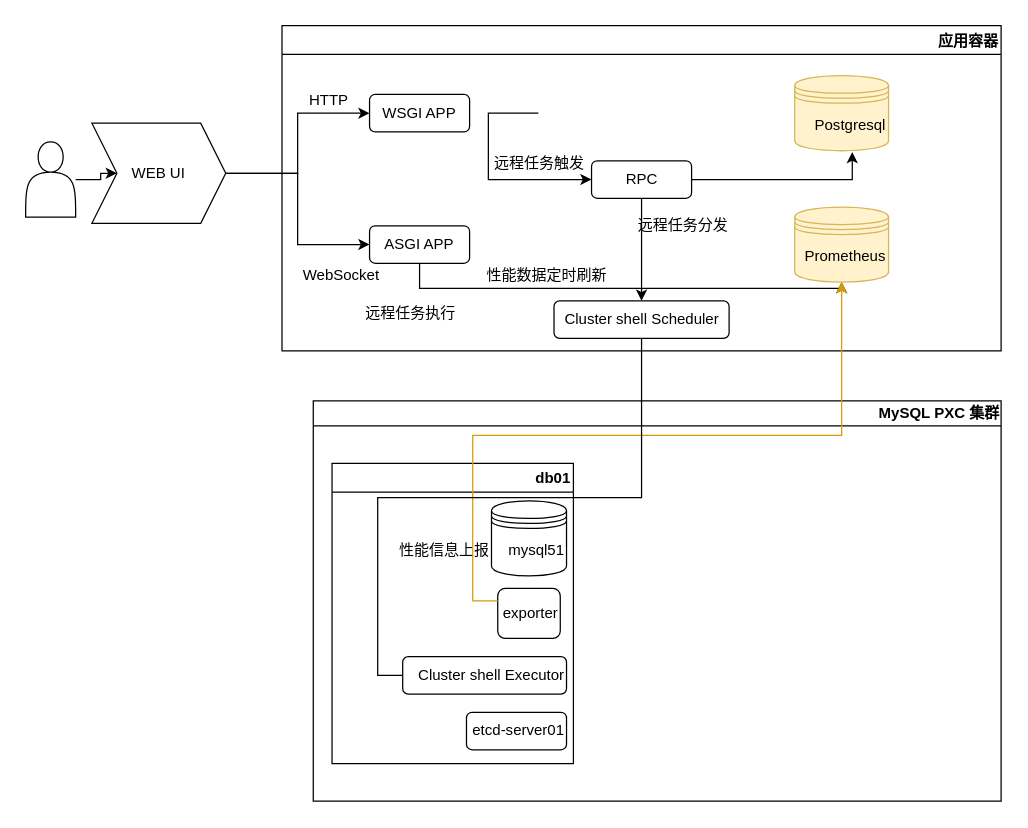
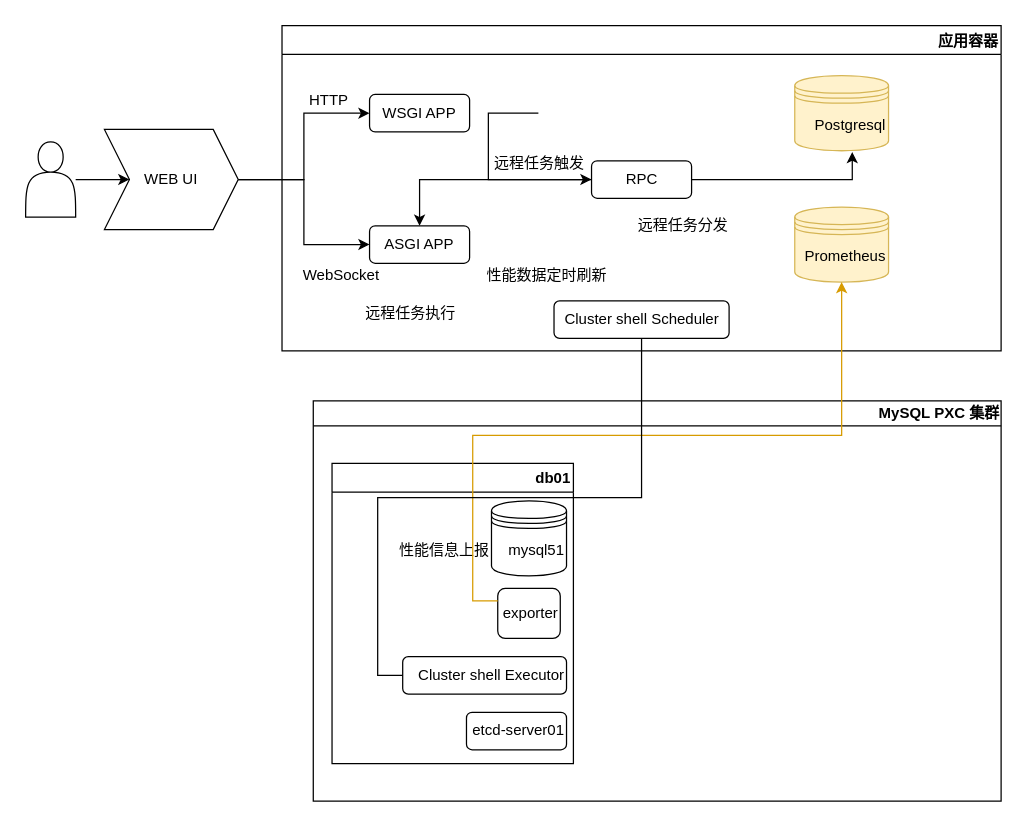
(159, 173) -> (171, 179)
(641, 245) -> (433, 179)
(617, 288) -> none
